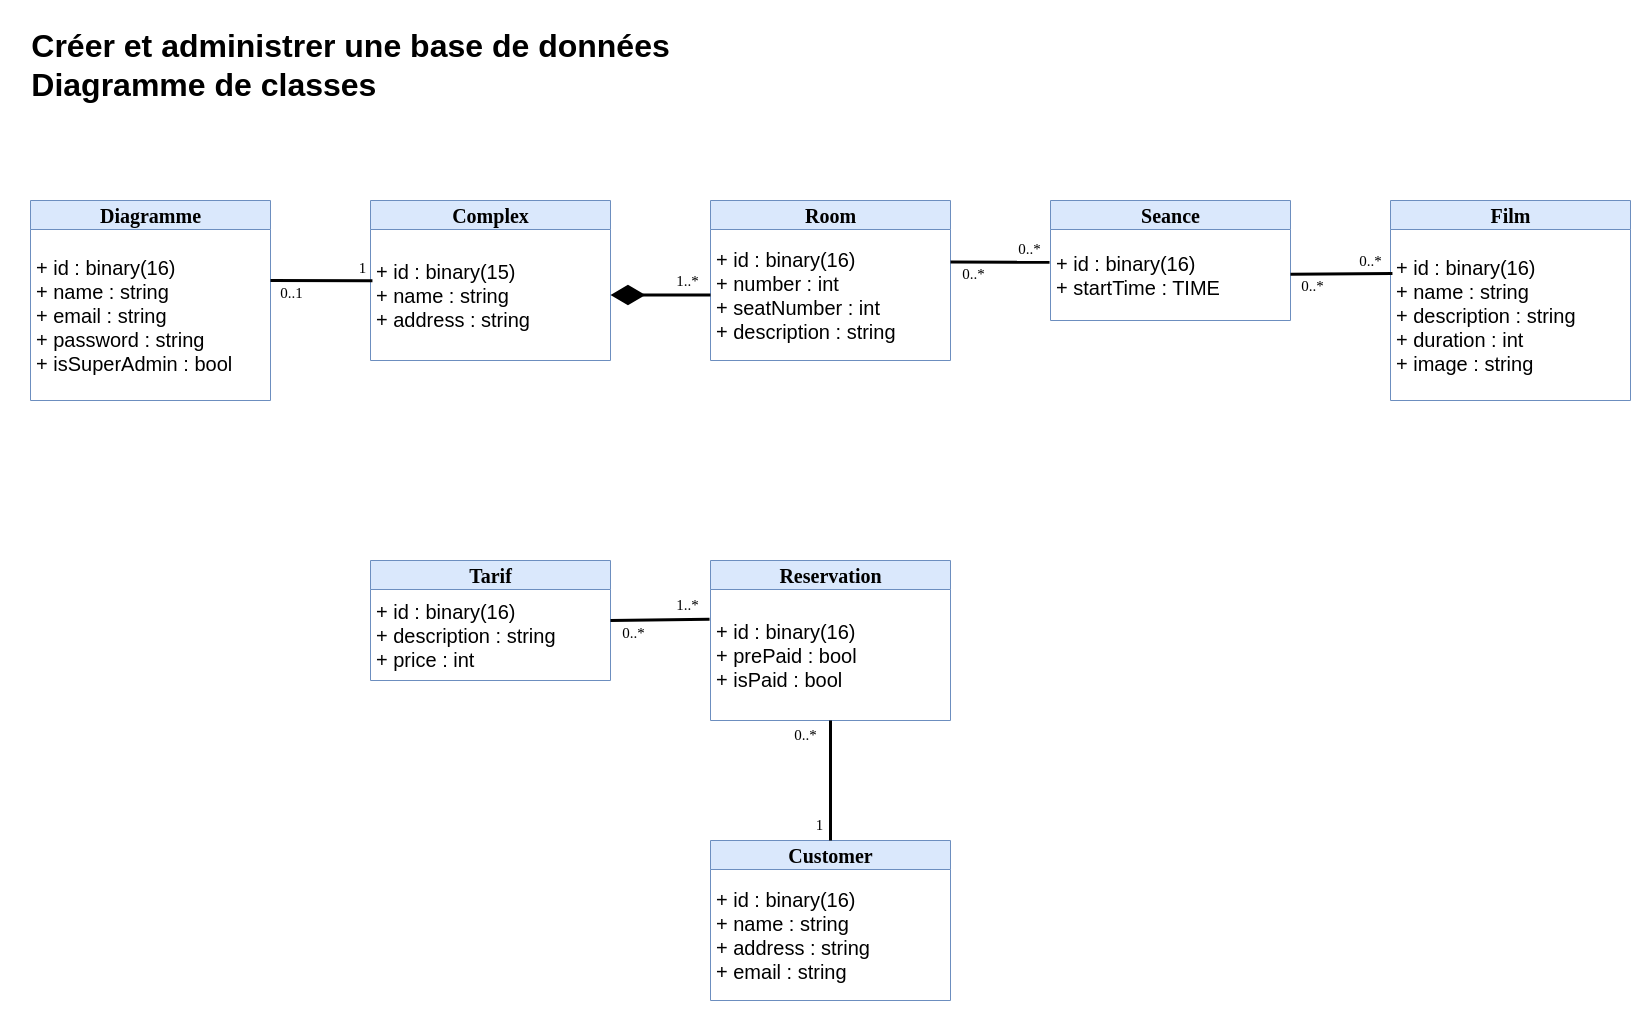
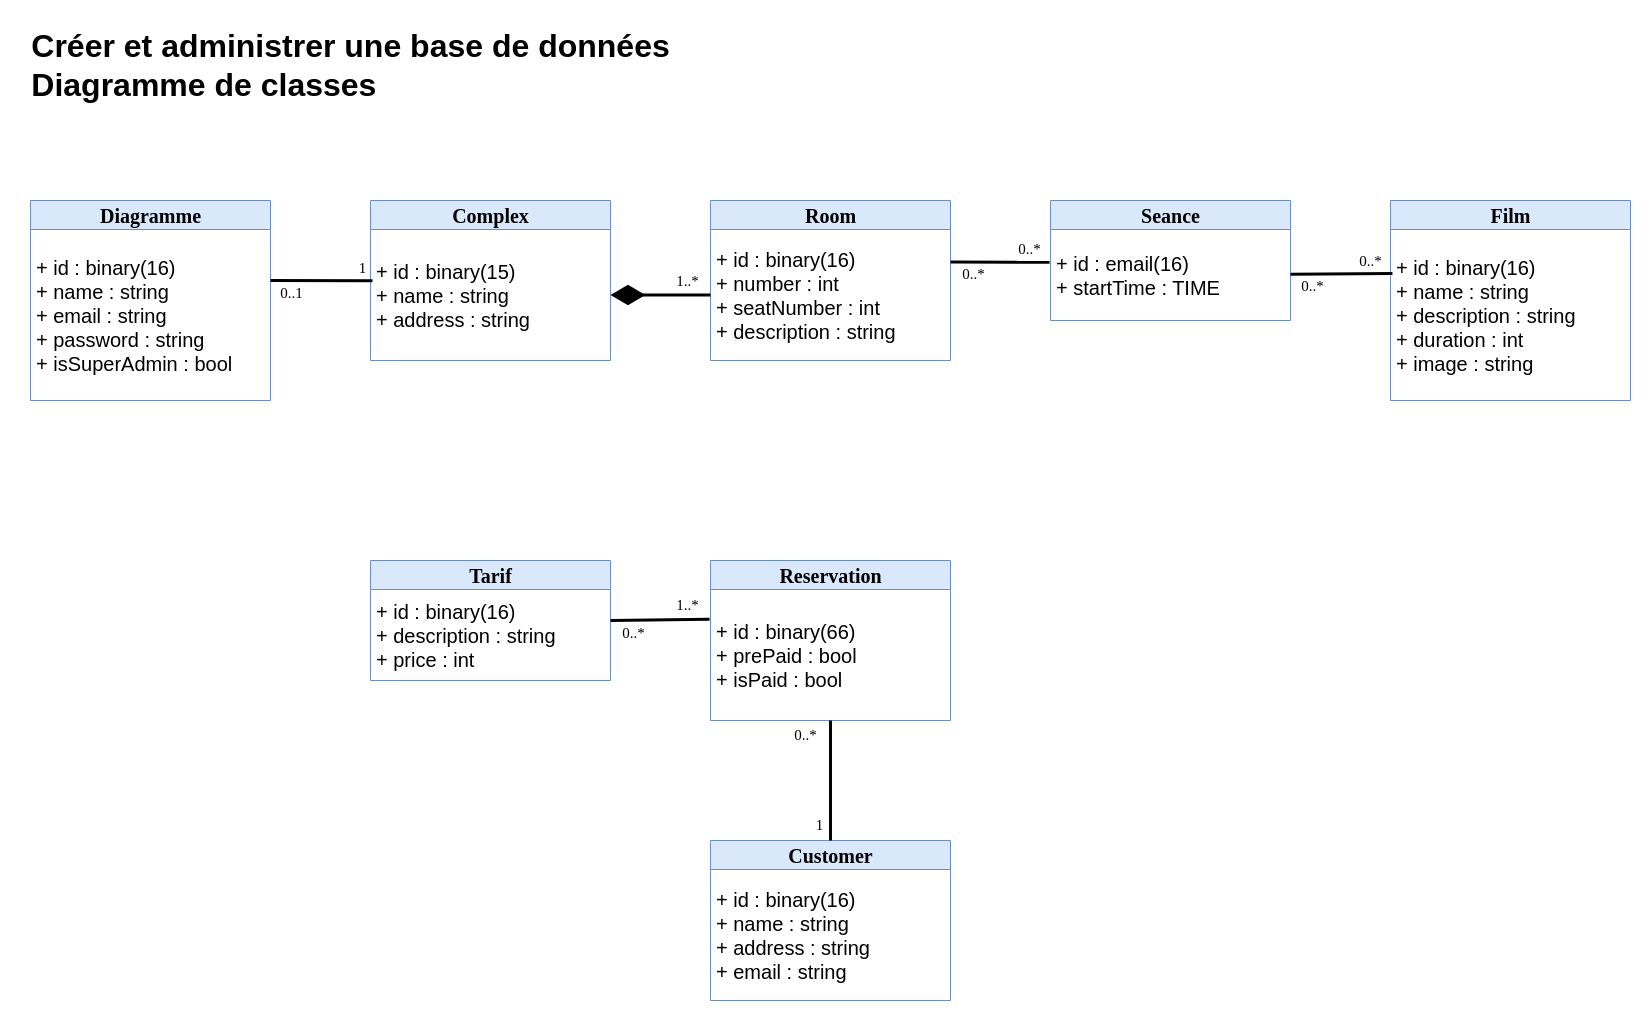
(1144, 276) -> (1144, 276)
(796, 656) -> (796, 656)
